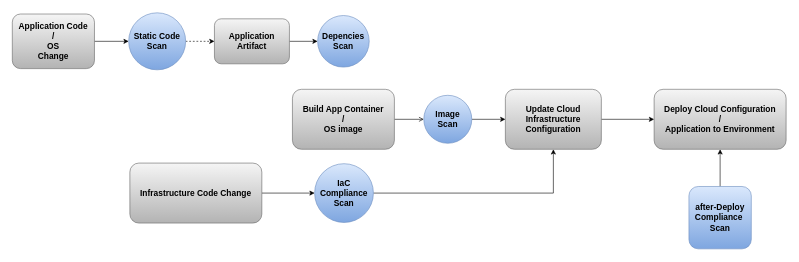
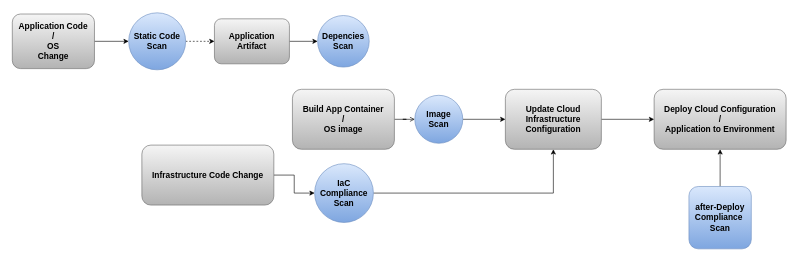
(448, 119) -> (439, 119)
(196, 193) -> (208, 175)
